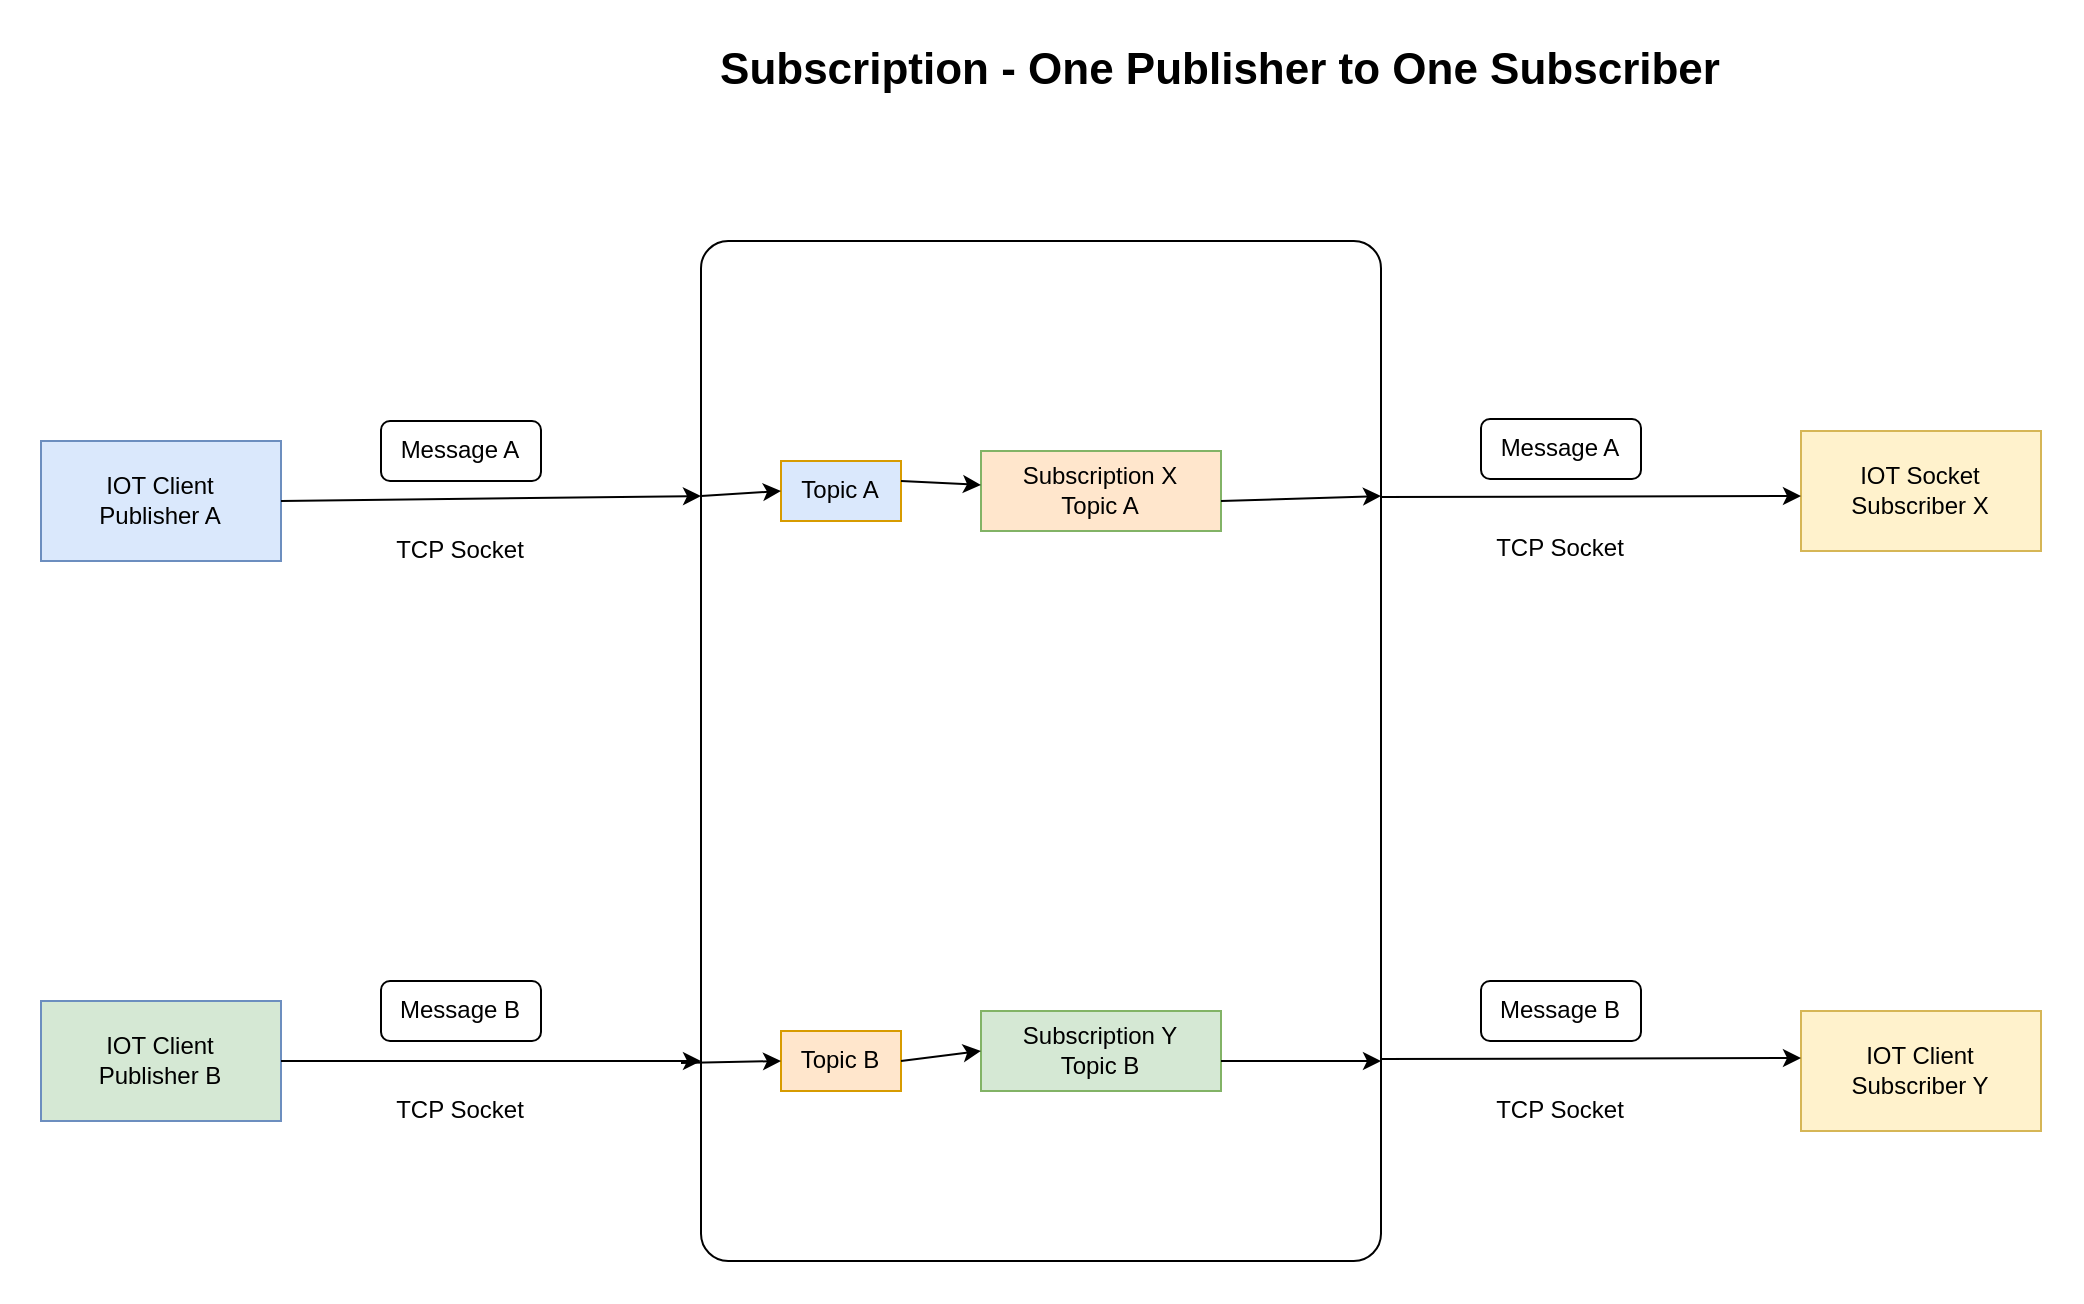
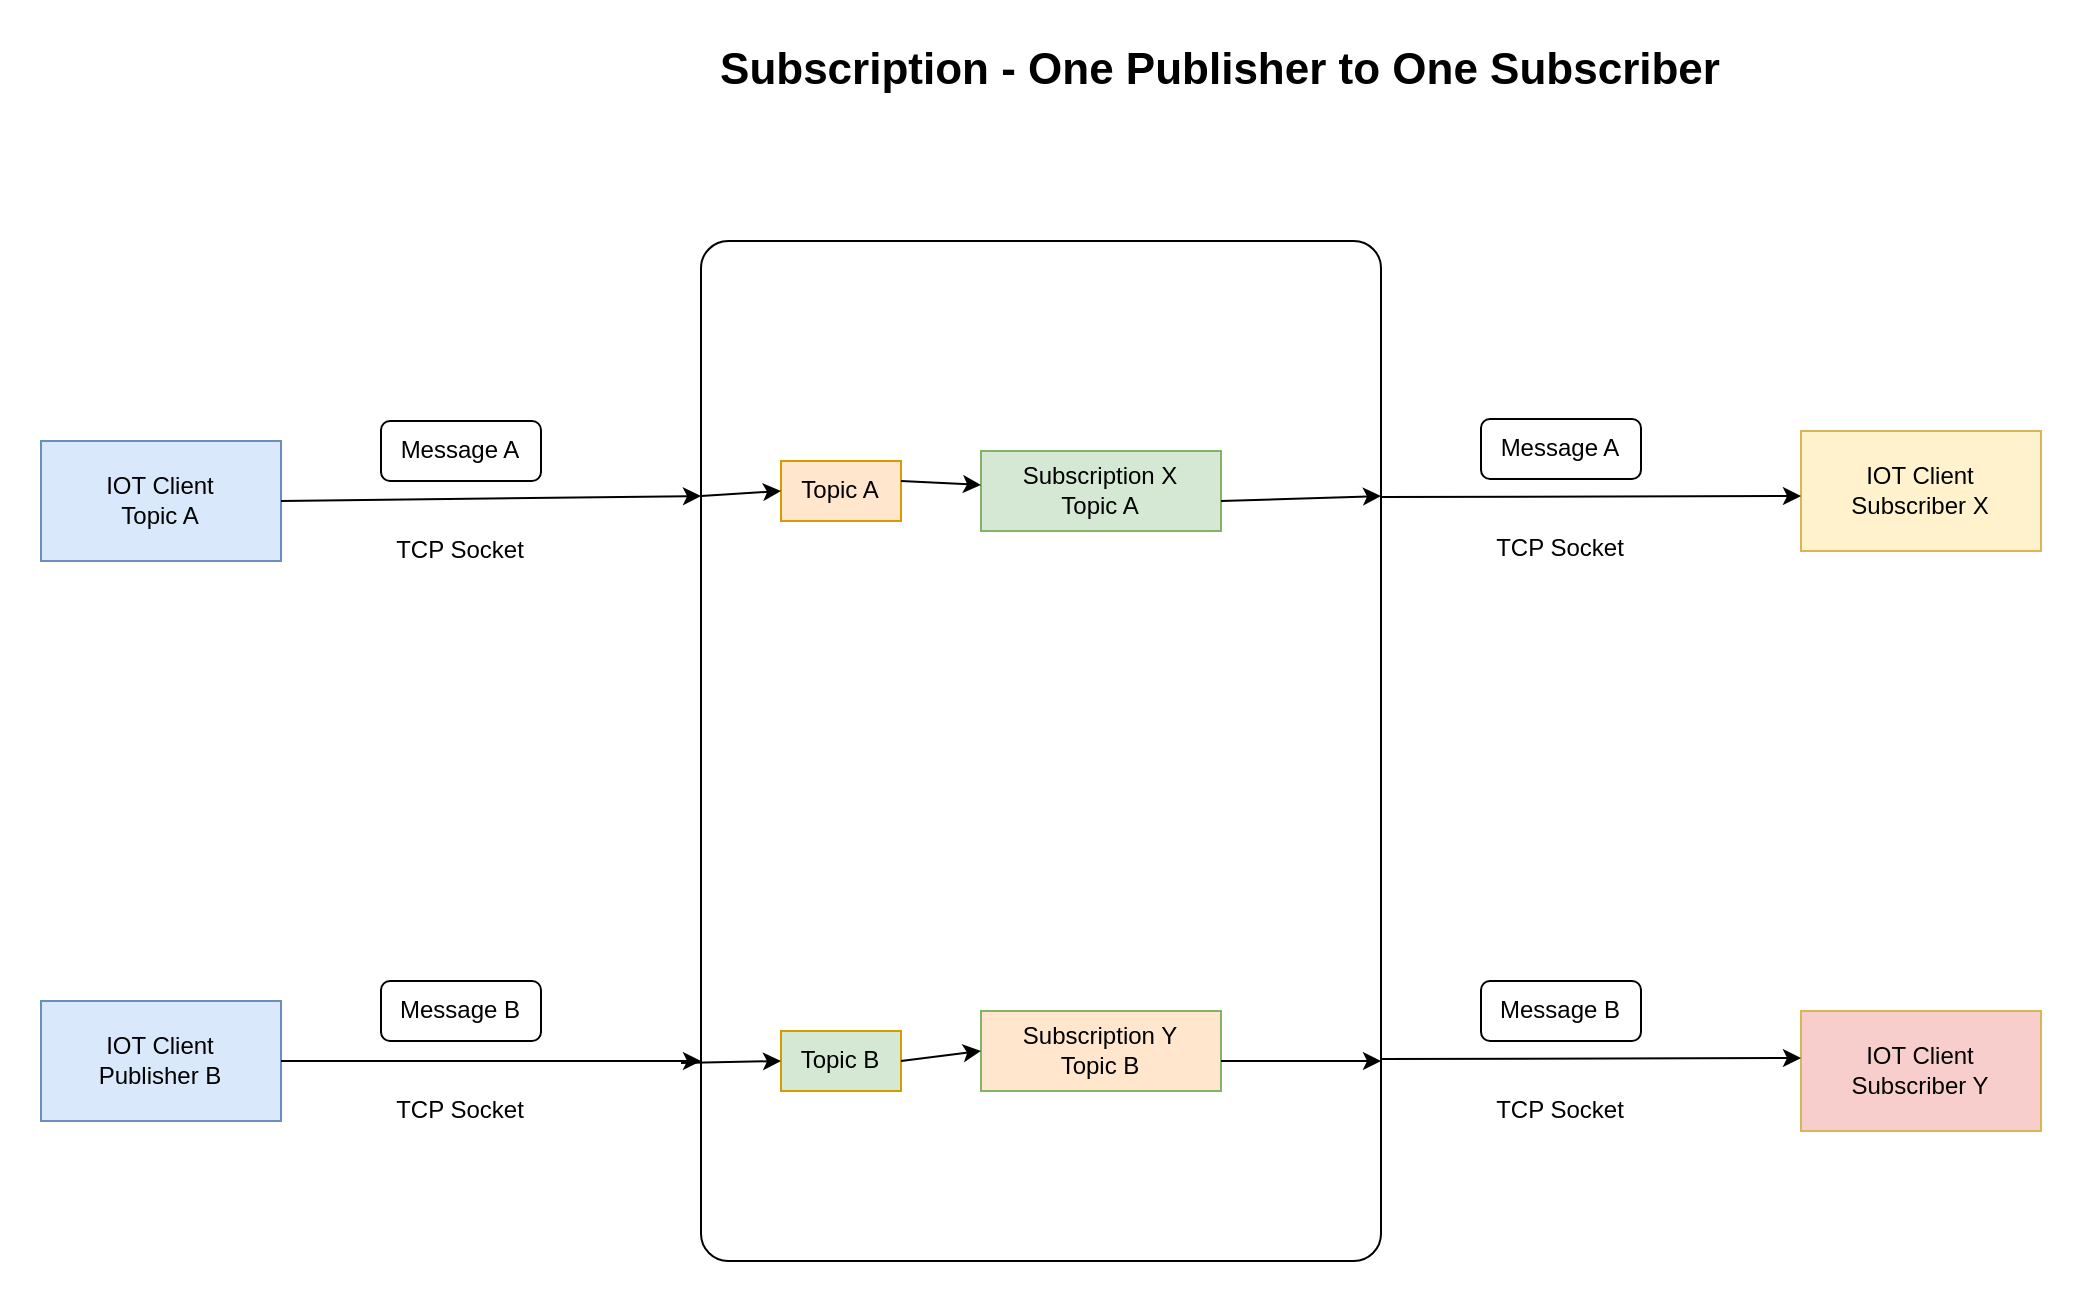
(841, 491) -> (841, 491)
(1101, 491) -> (1101, 491)
(1921, 491) -> (1921, 491)
(161, 501) -> (161, 501)
(1101, 1051) -> (1101, 1051)
(161, 1061) -> (161, 1061)
(841, 1061) -> (841, 1061)
(1921, 1071) -> (1921, 1071)
